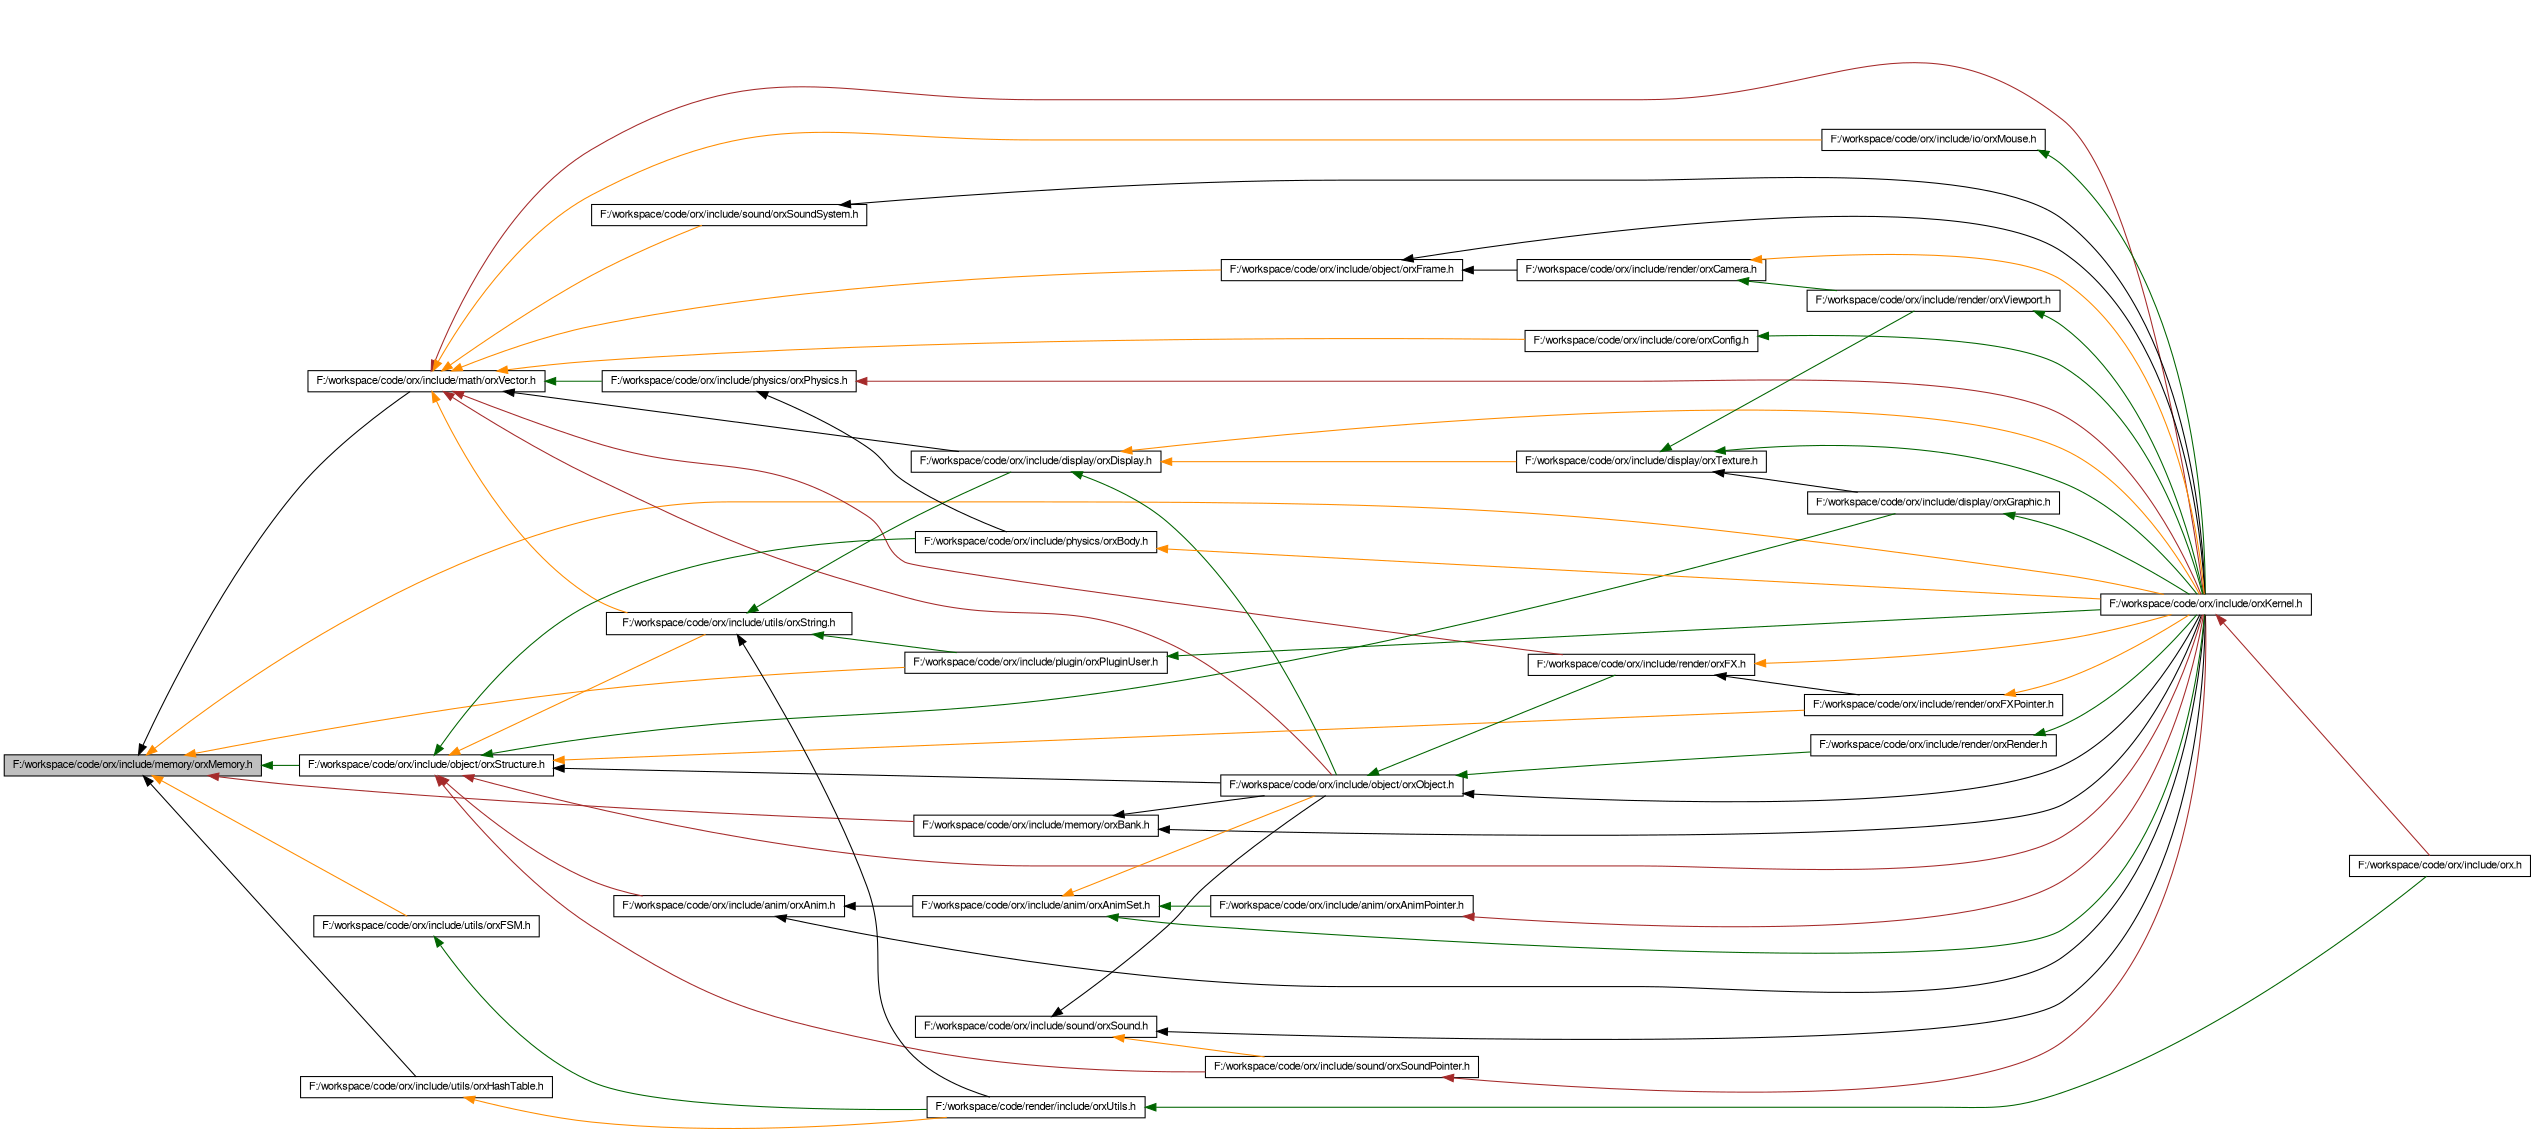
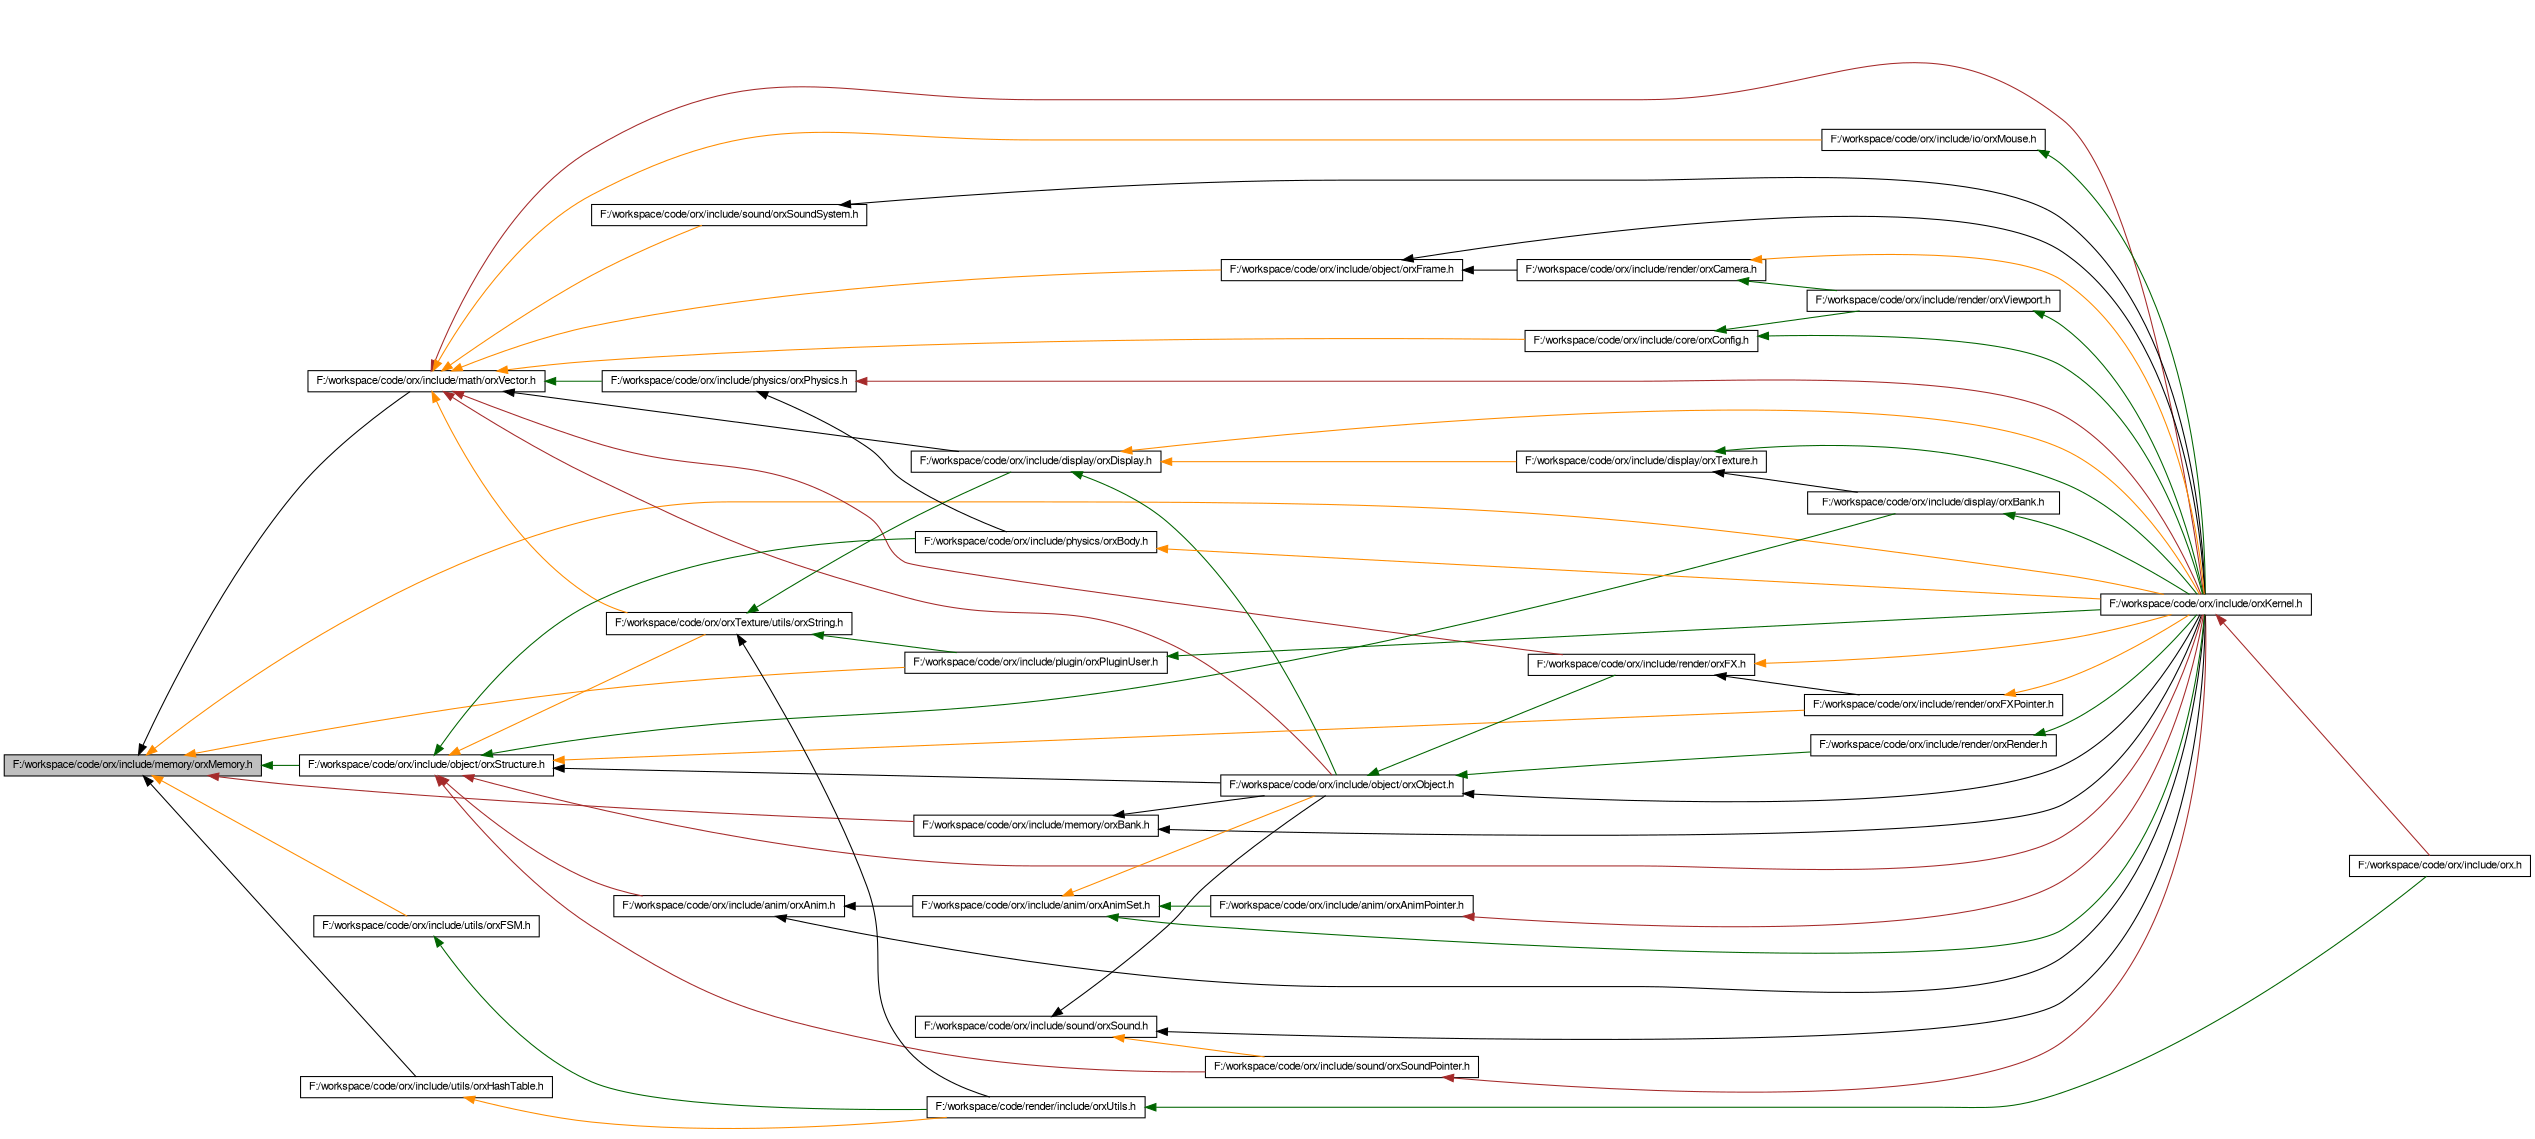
(1804, 372) -> (1793, 320)
(1934, 503) -> (1934, 503)
(729, 624) -> (729, 624)
